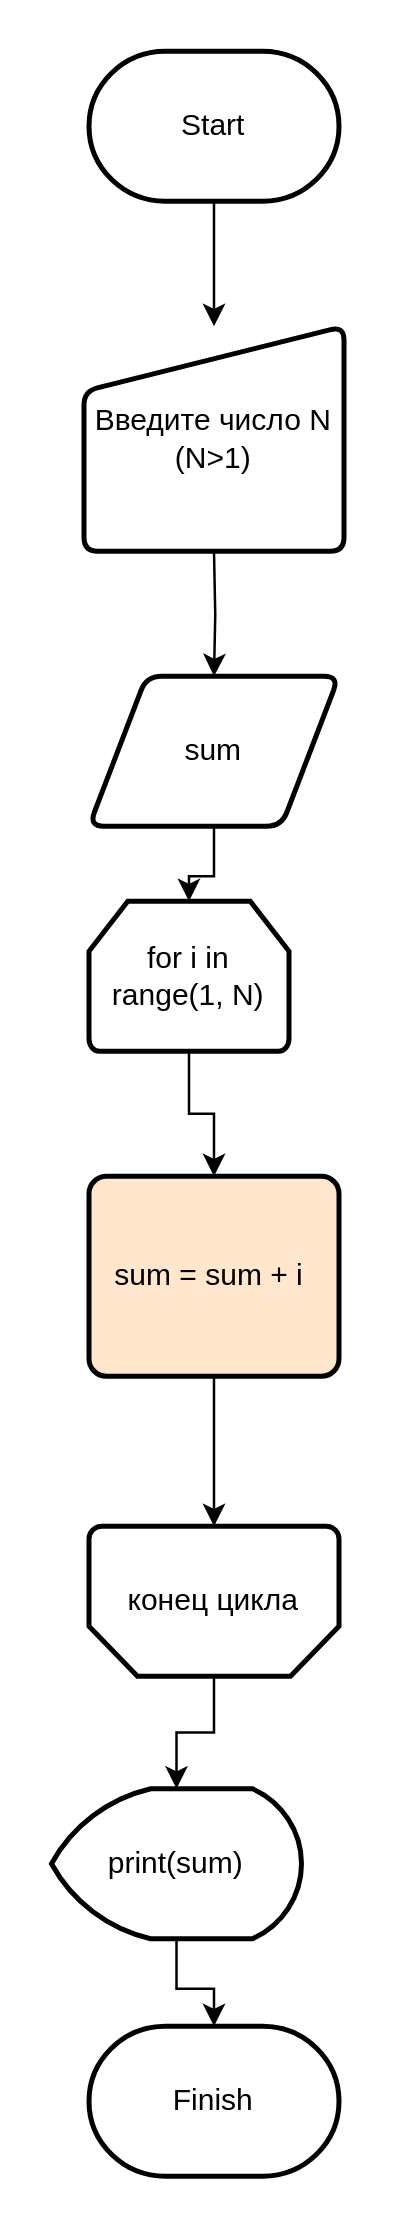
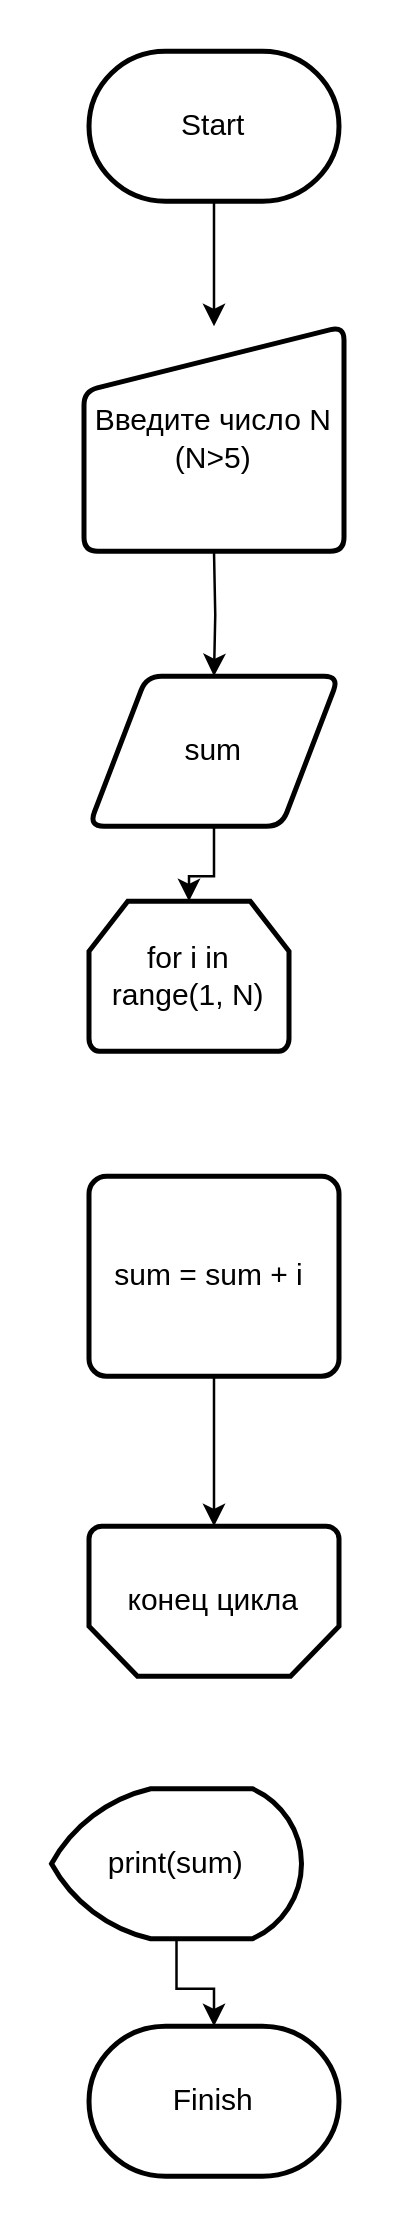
(214, 439) -> (214, 439)
(194, 1114) -> none
(214, 1276) -> (214, 1276)
(203, 1733) -> none
